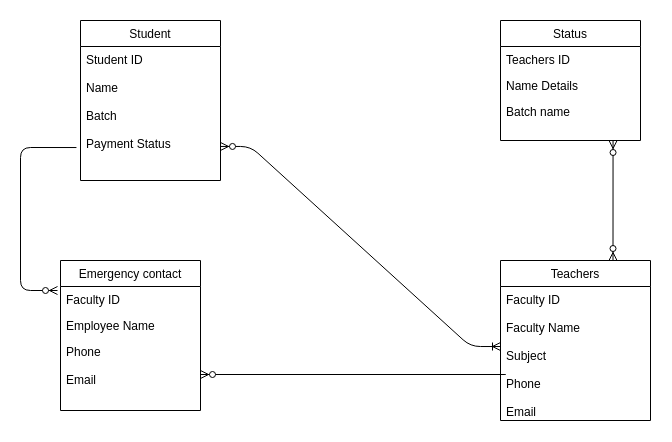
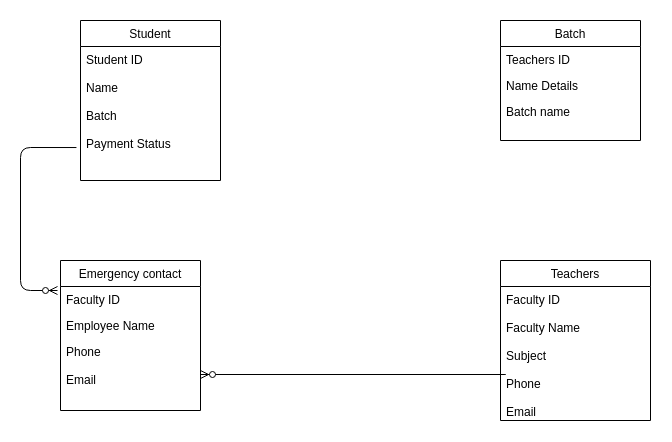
(570, 34) -> (570, 34)
(613, 200) -> none
(360, 246) -> none
